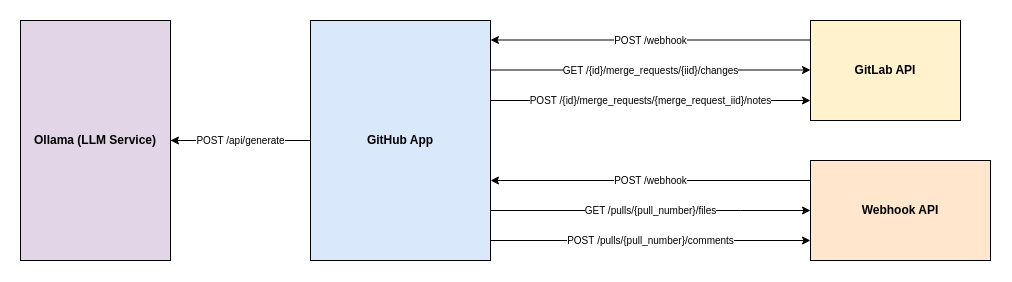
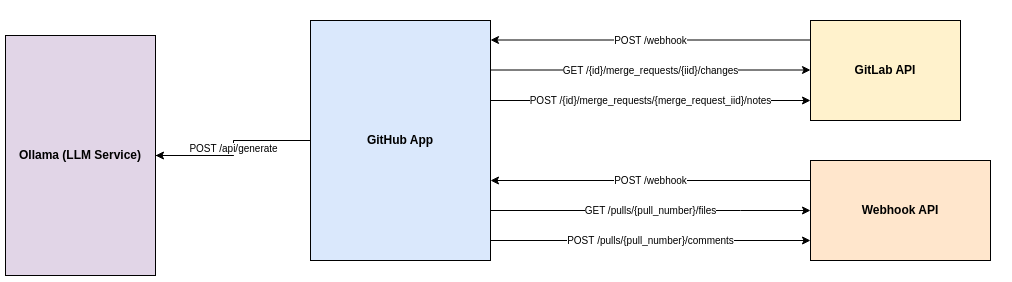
(96, 141) -> (81, 156)
